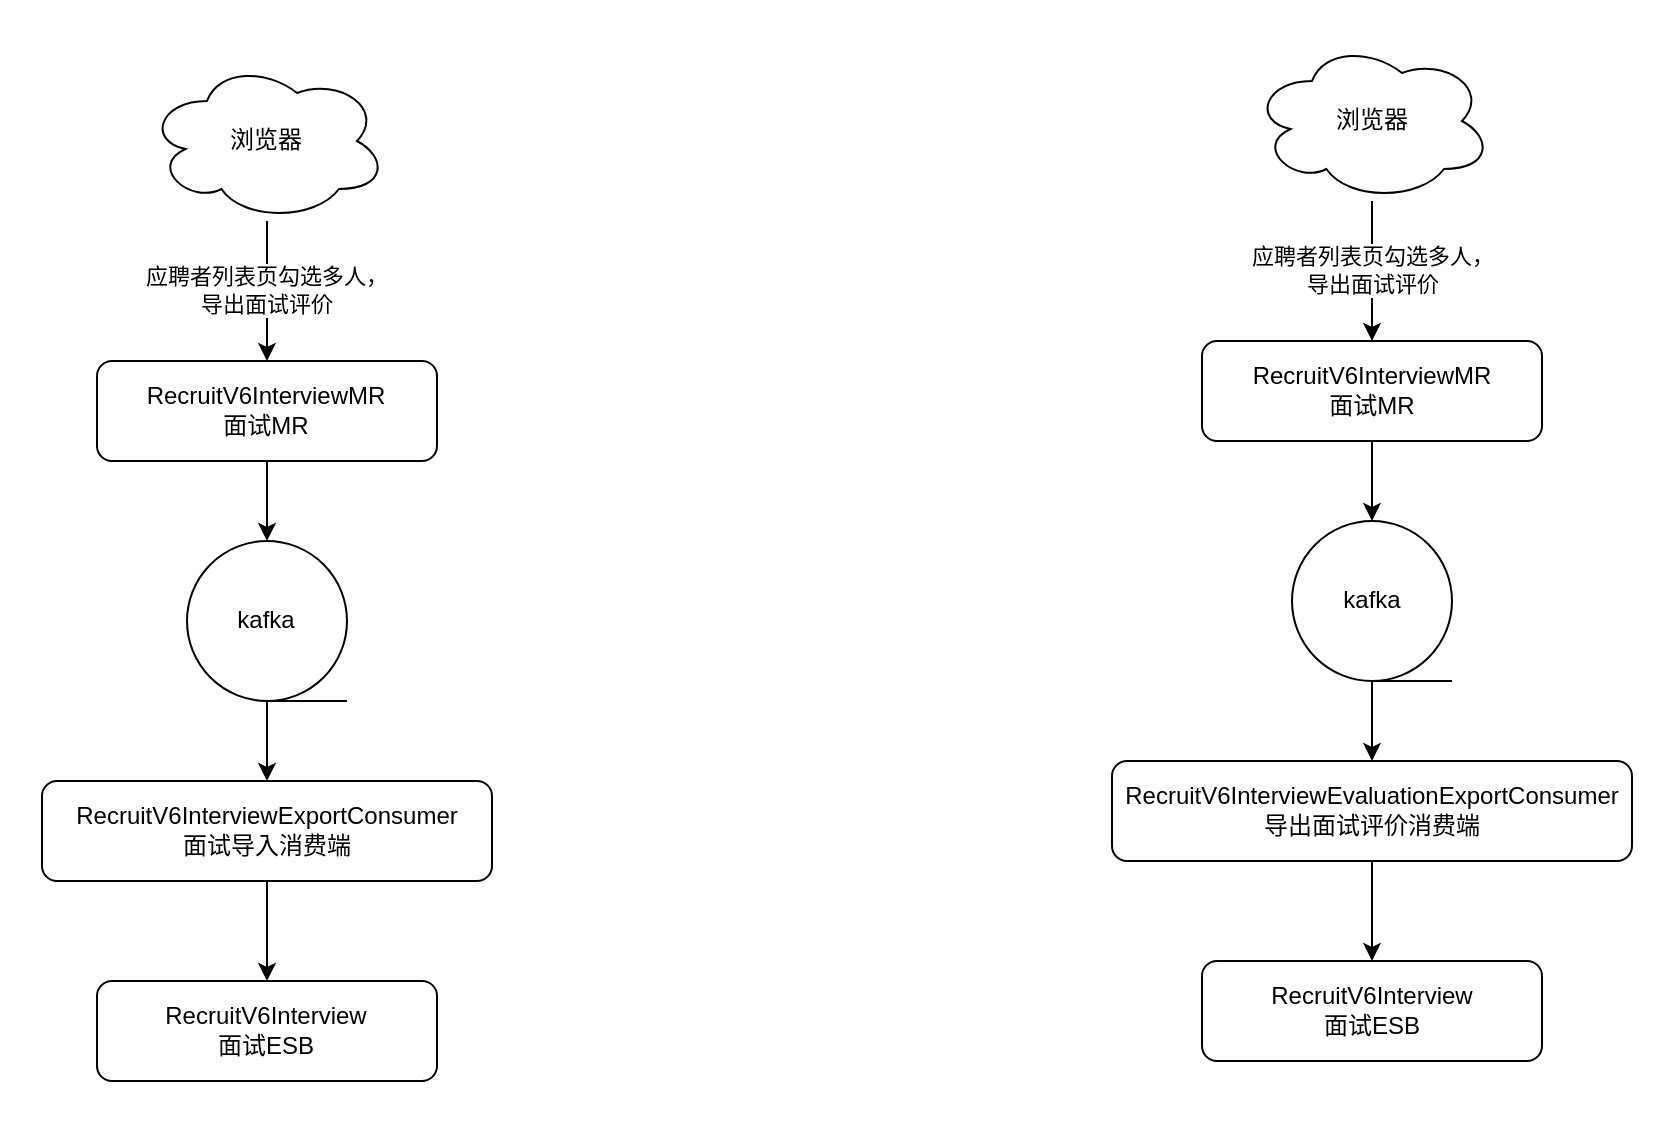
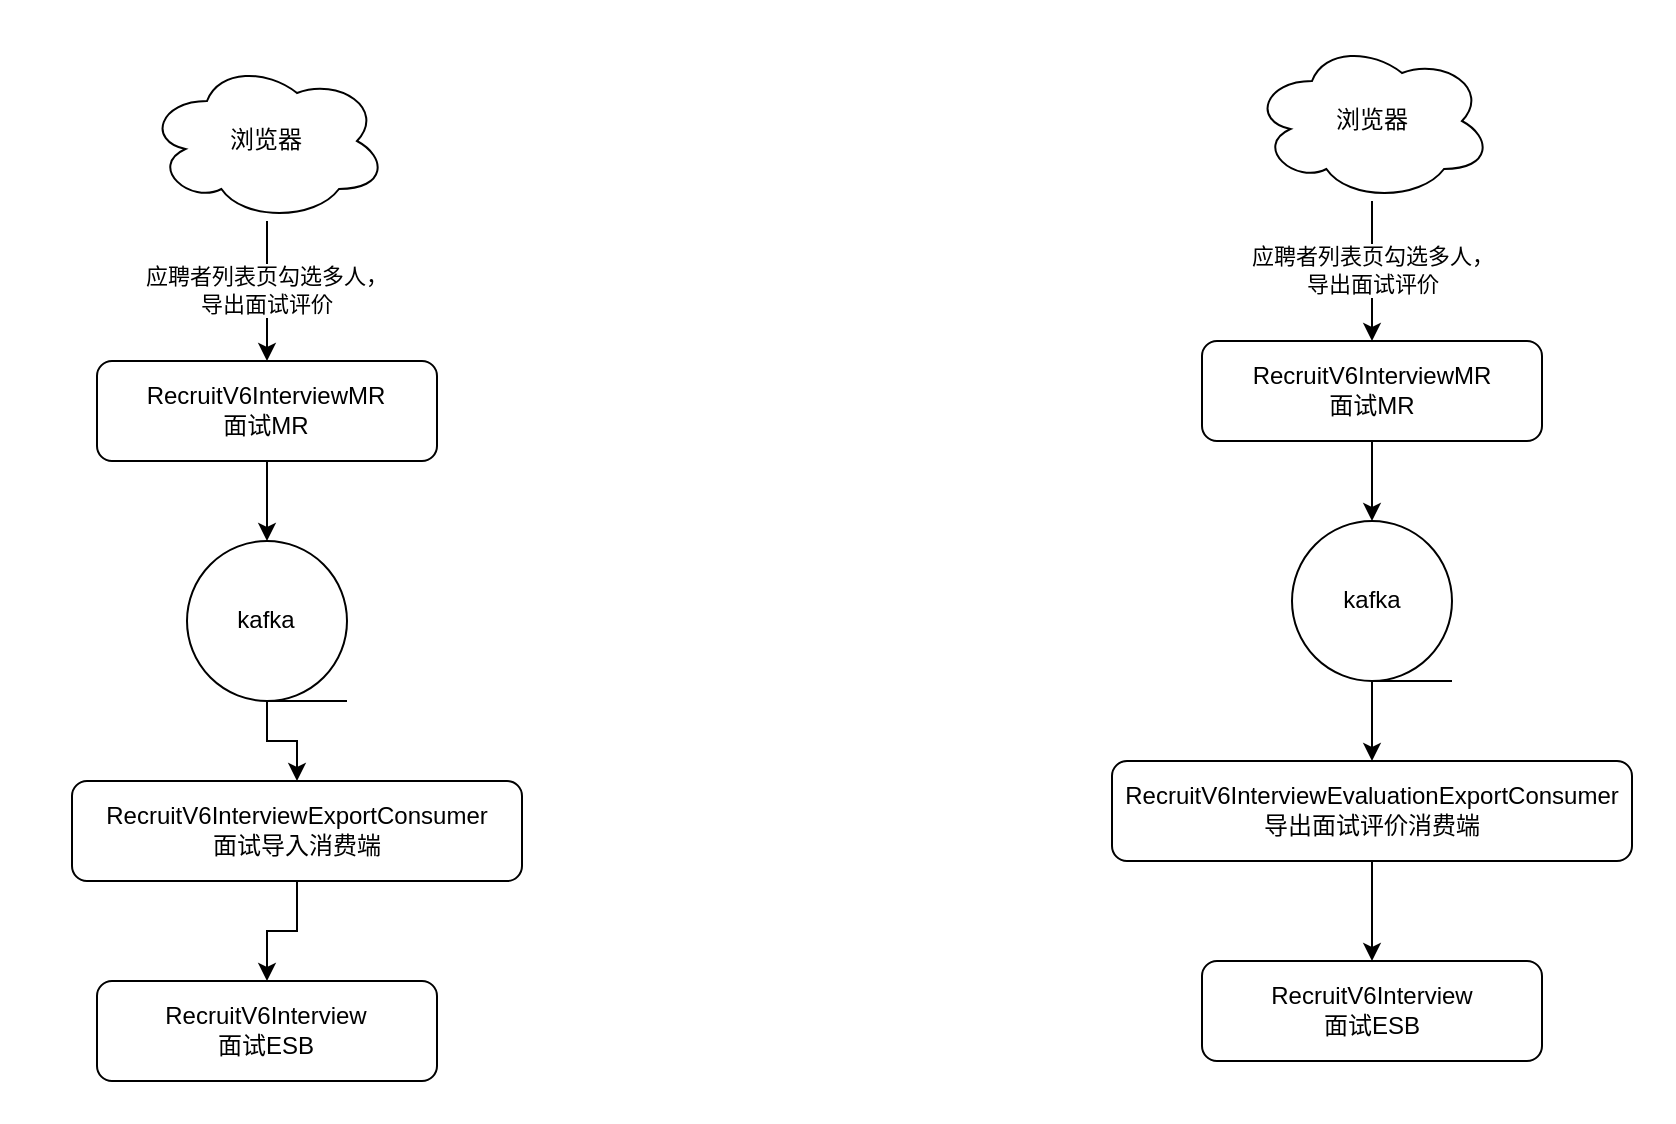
(267, 831) -> (297, 831)
